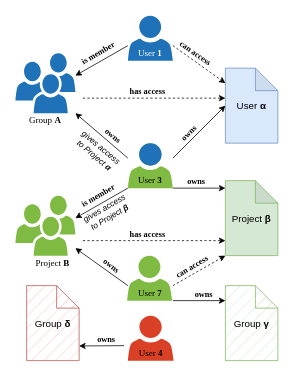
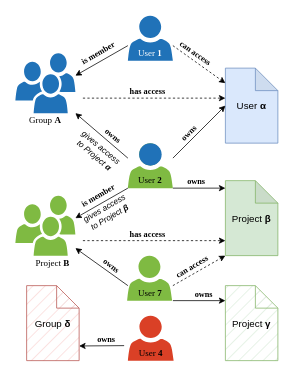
(150, 180) -> (150, 180)
(252, 323) -> (252, 323)
